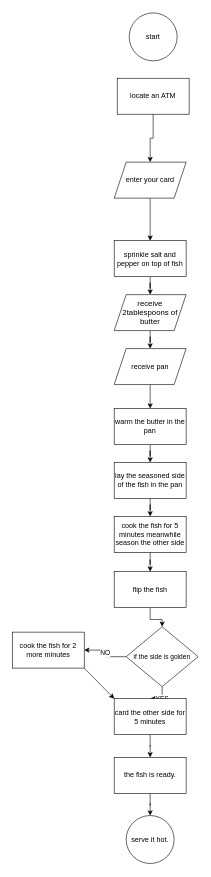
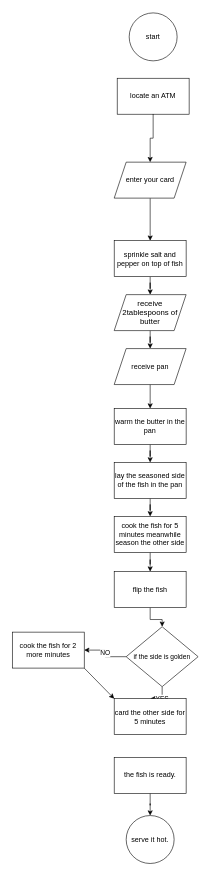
(150, 747) -> none
